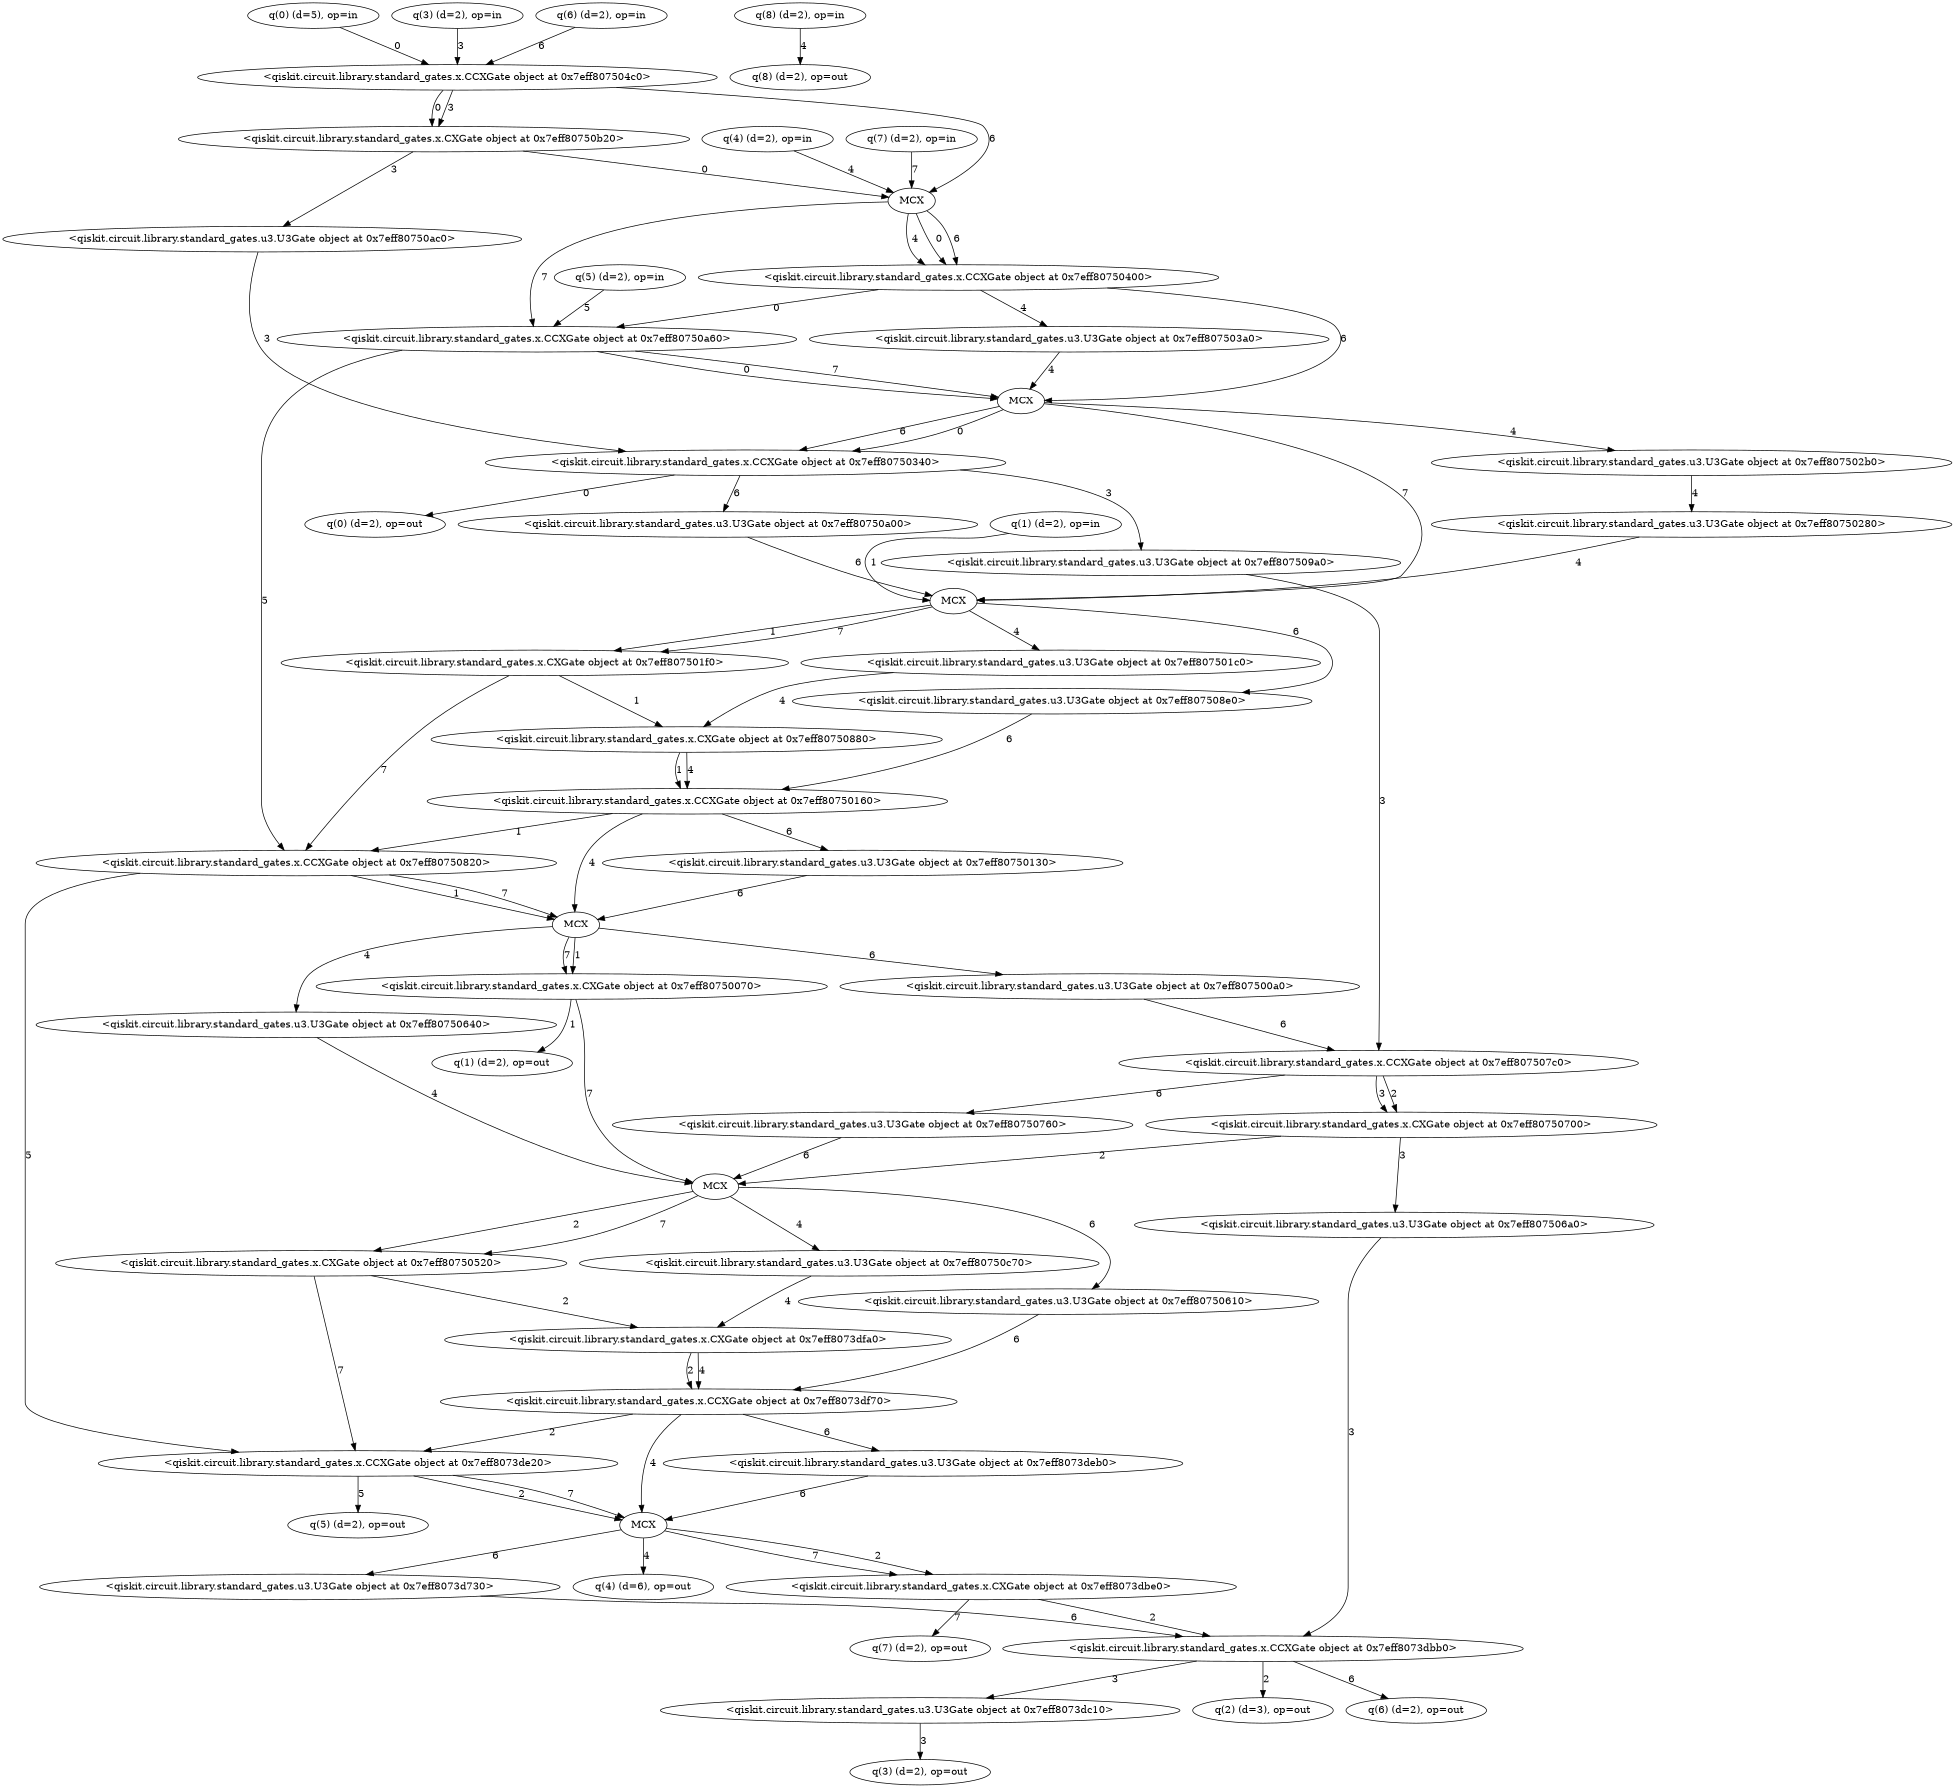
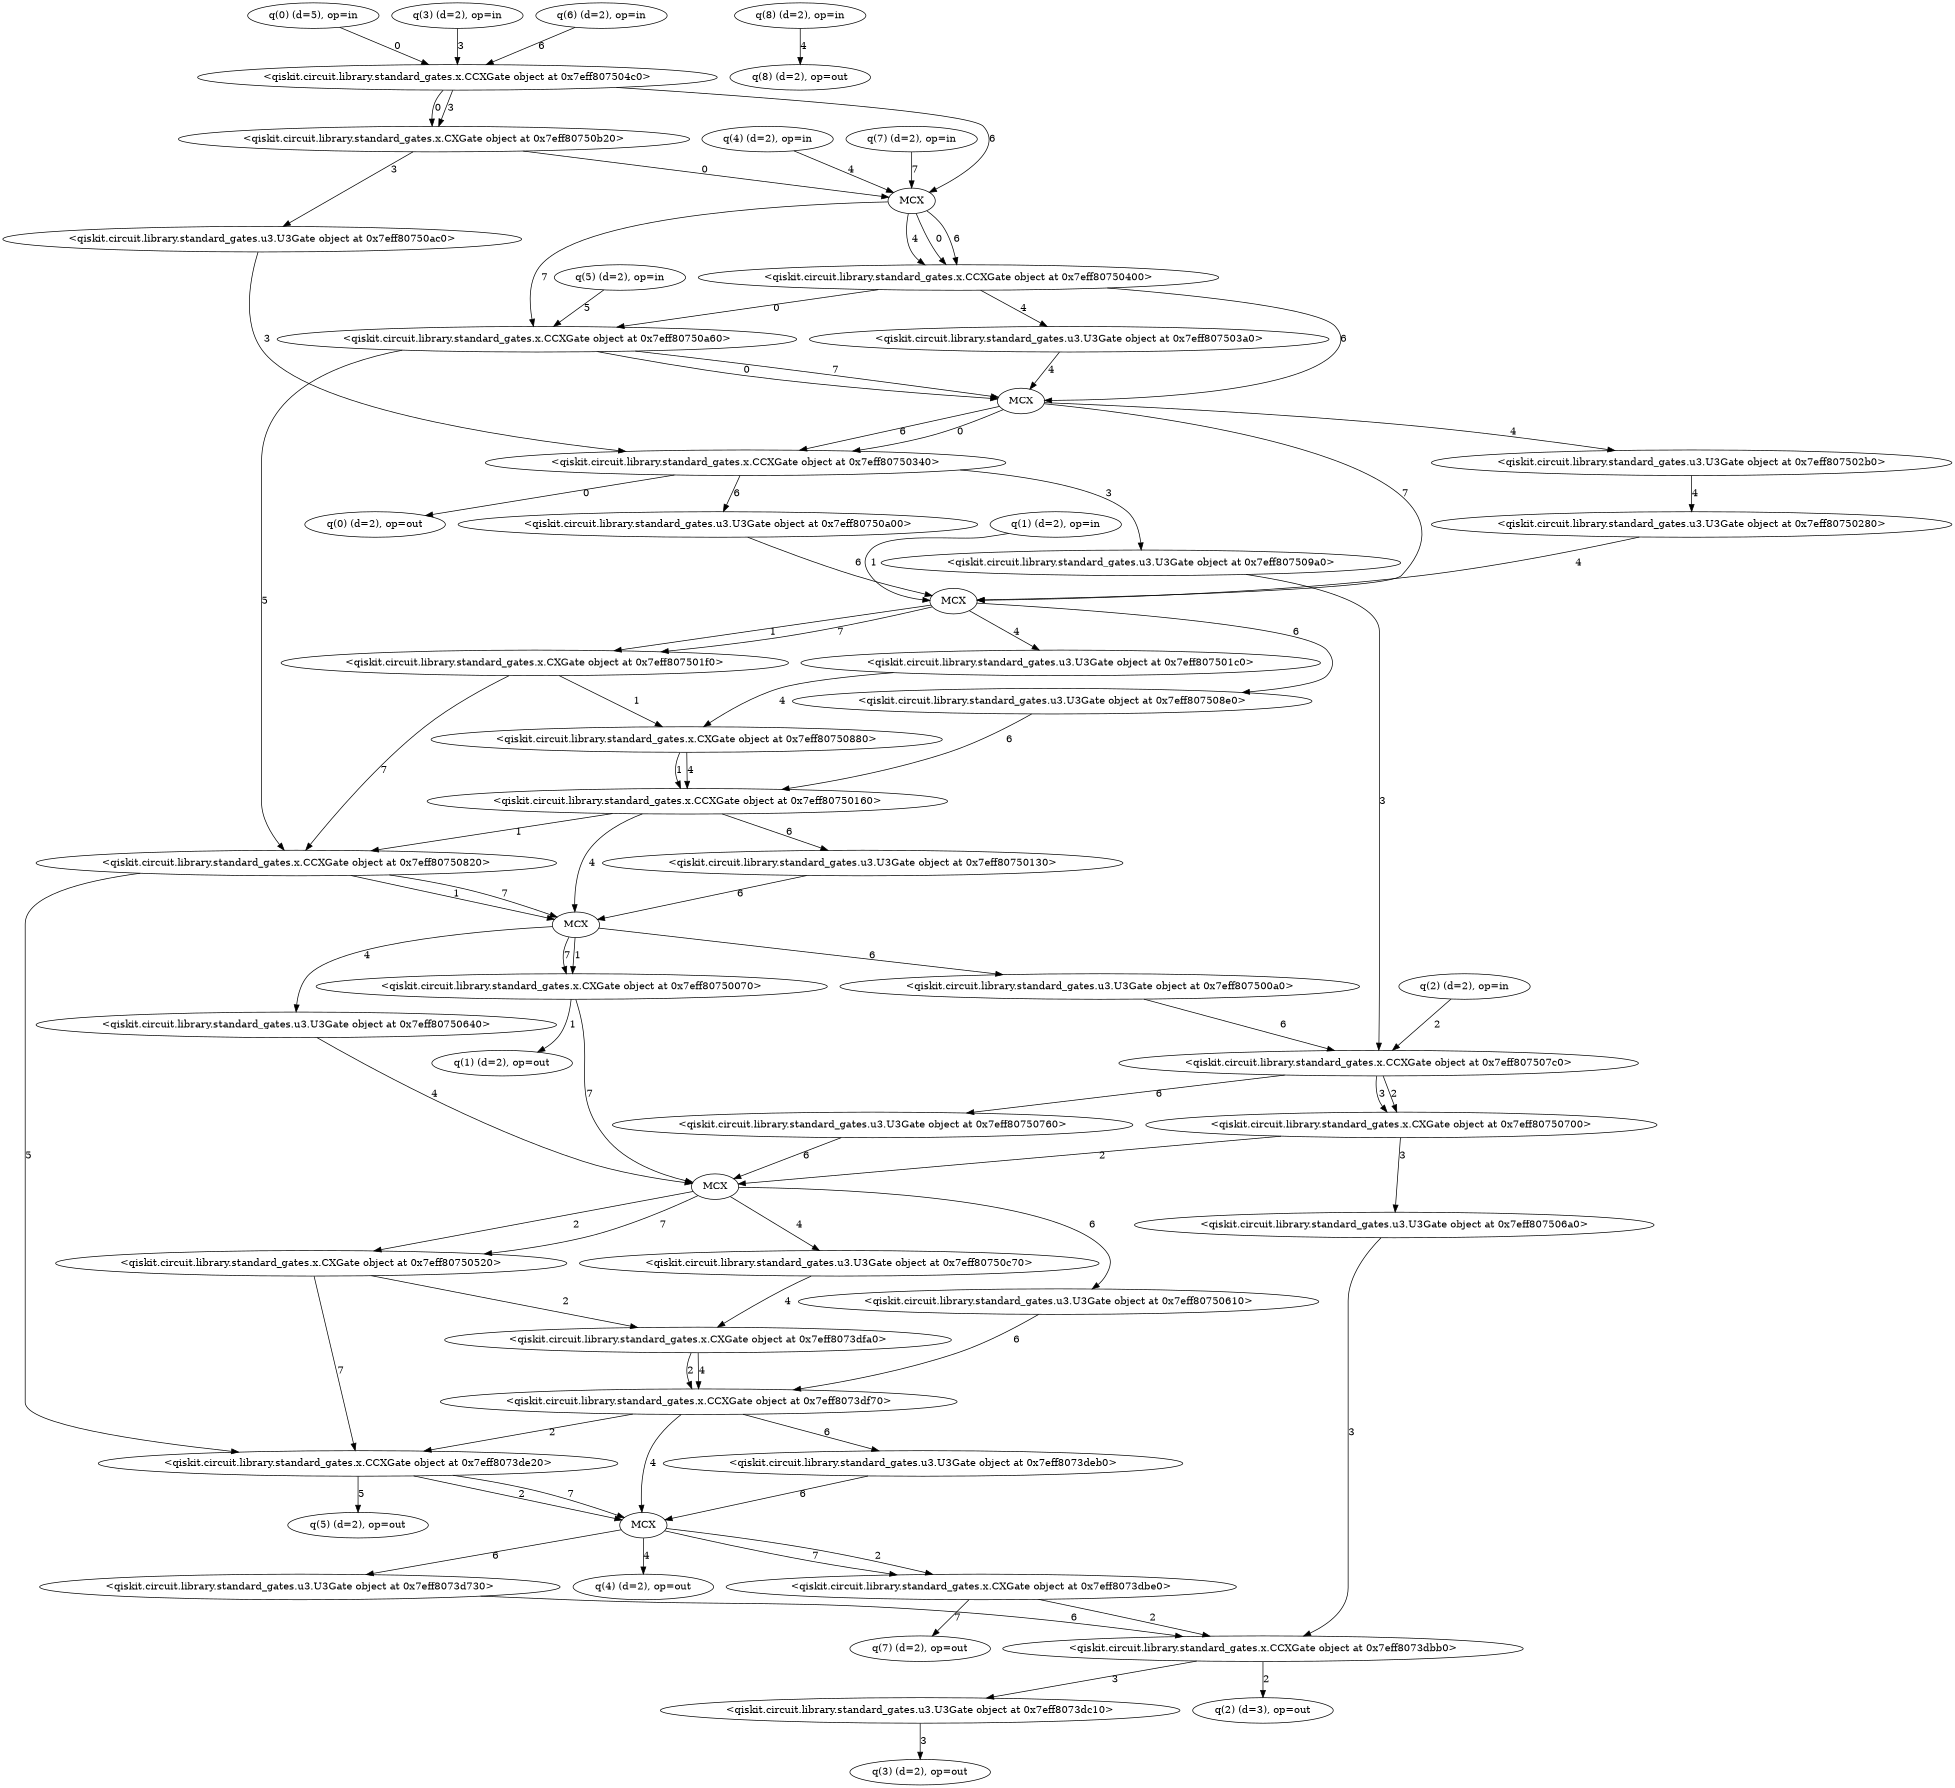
none -> (1465, 987)
(643, 1587) -> (643, 1587)
(1416, 1710) -> none
